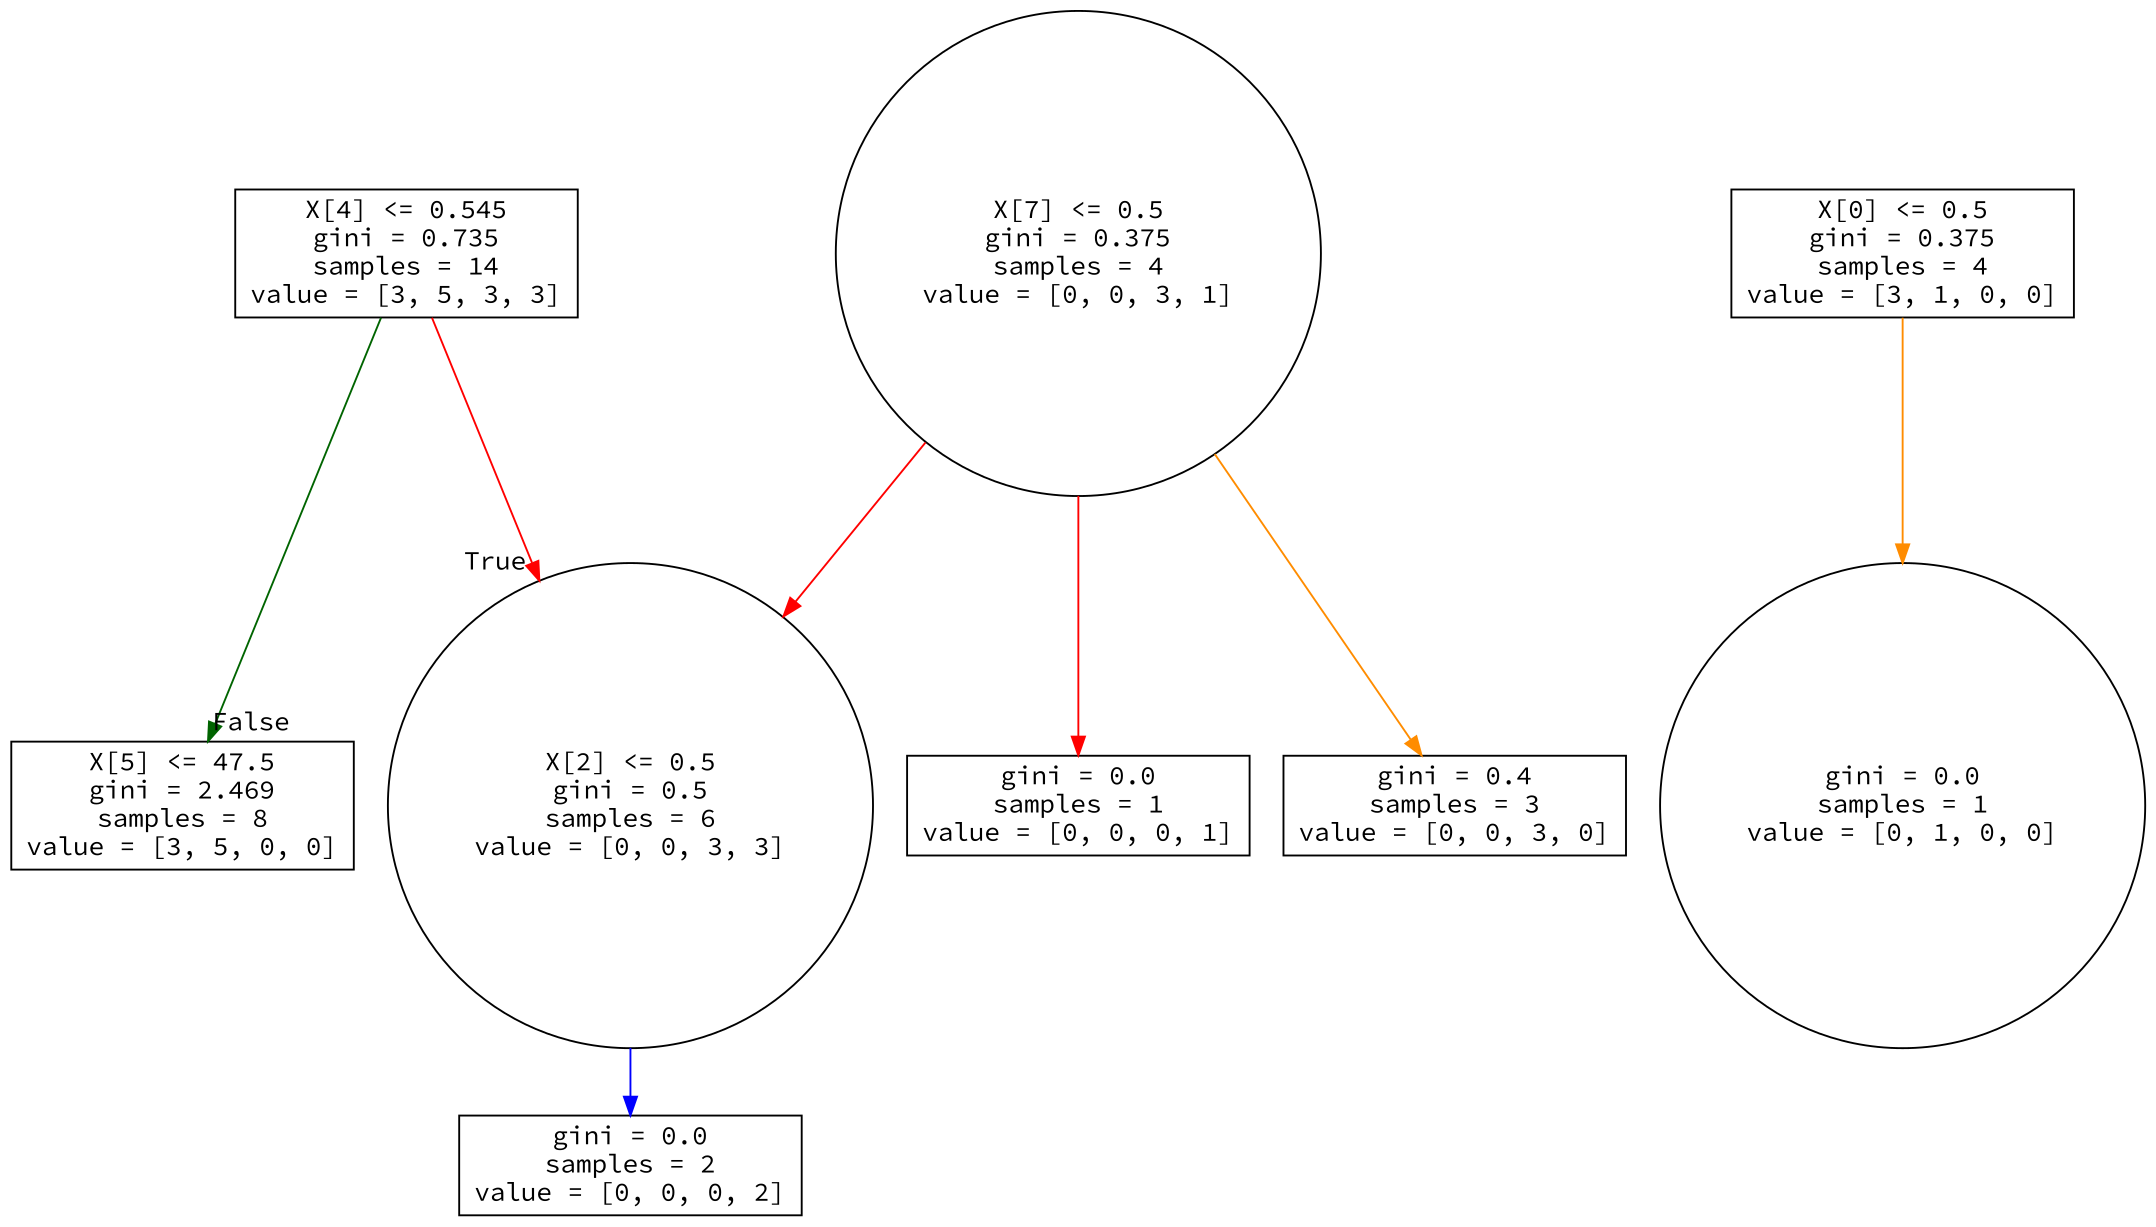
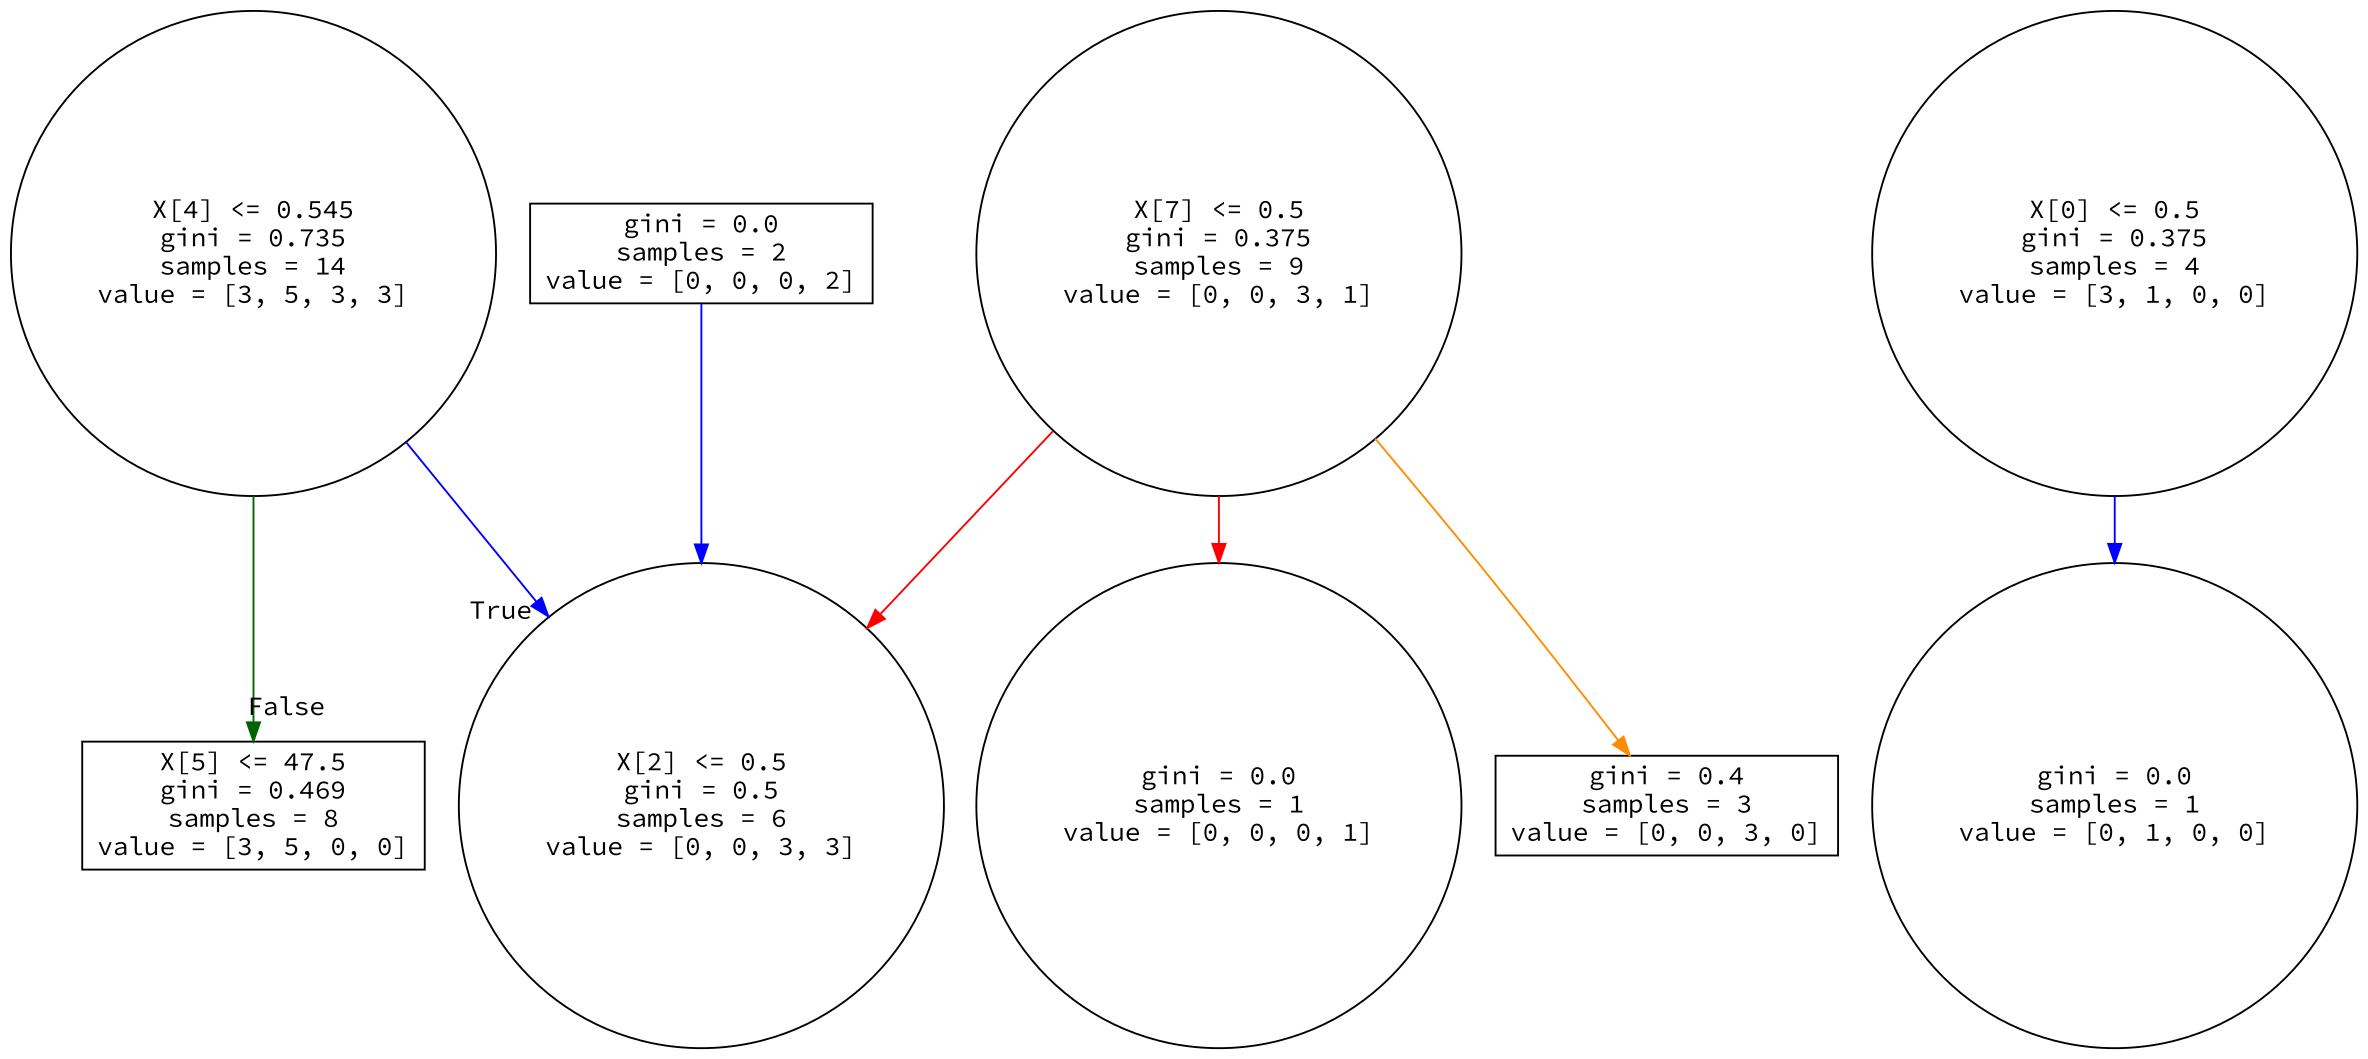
(406, 253) -> (253, 253)
(1078, 253) -> (1219, 253)
(1903, 253) -> (2115, 253)
(1903, 431) -> (2115, 520)
(482, 440) -> (471, 522)
(183, 806) -> (253, 806)
(1078, 806) -> (1219, 806)
(630, 1072) -> (701, 424)
